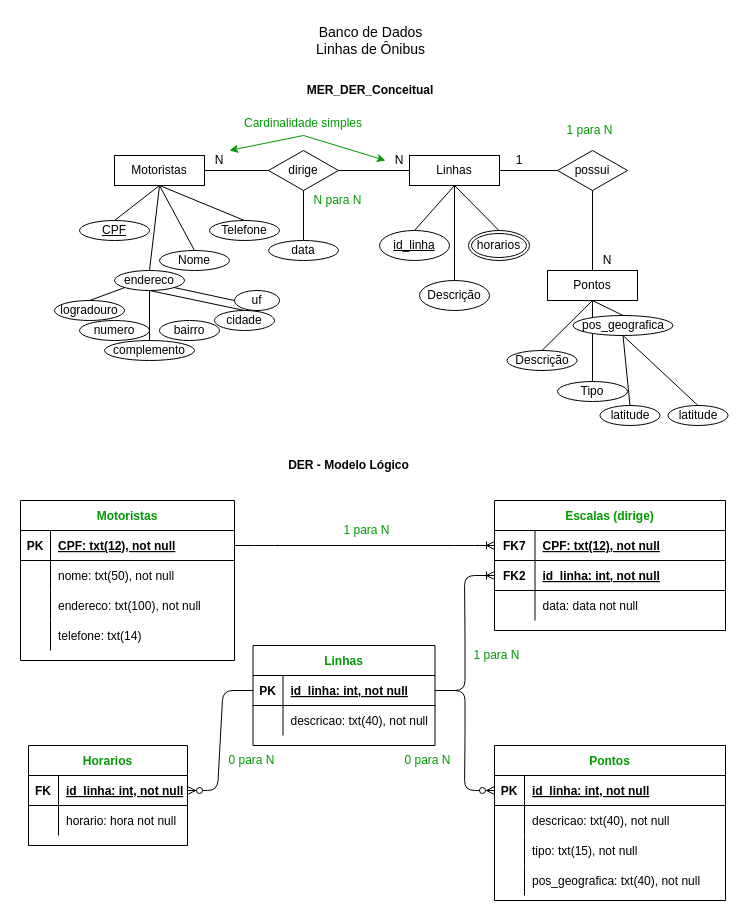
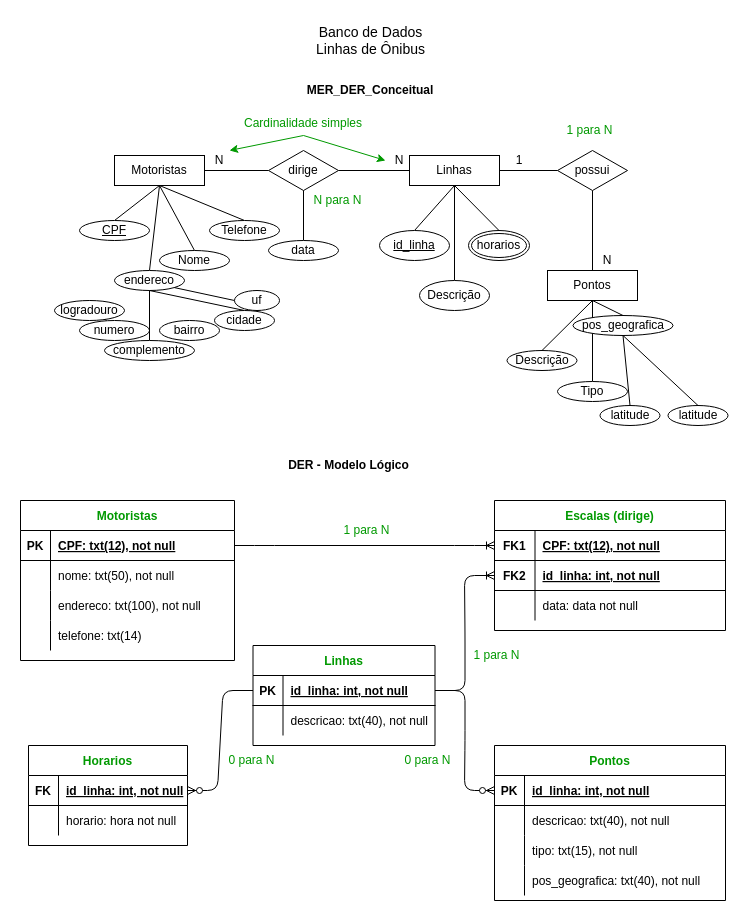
(107, 294) -> (90, 301)
(514, 546) -> (514, 546)
